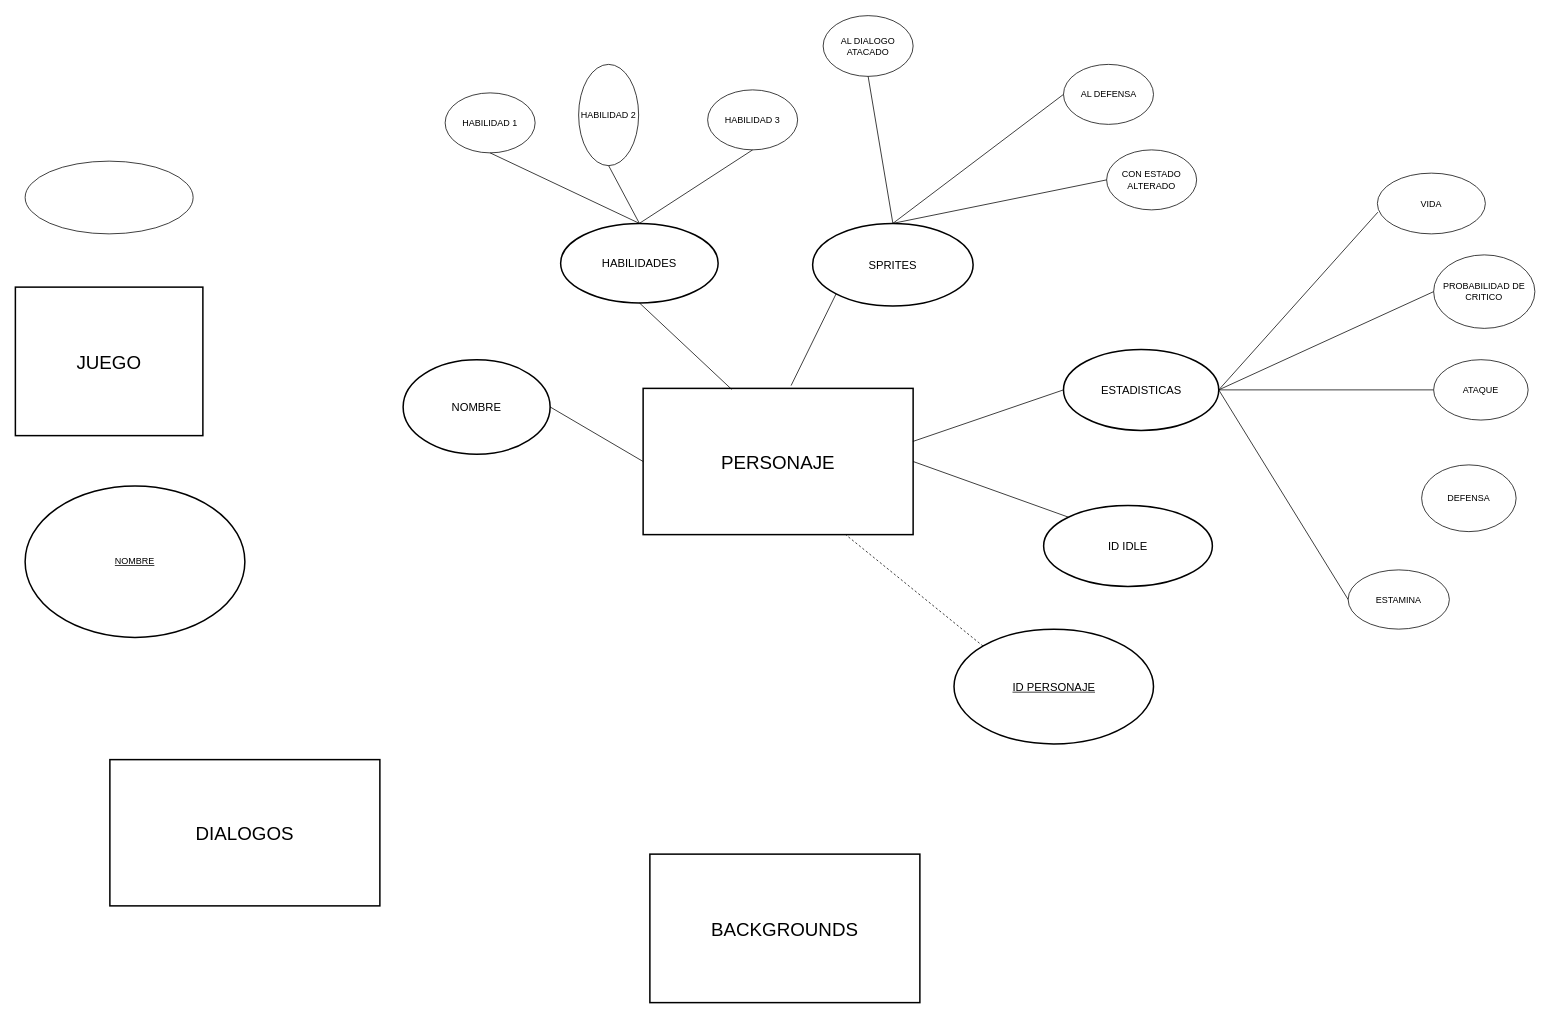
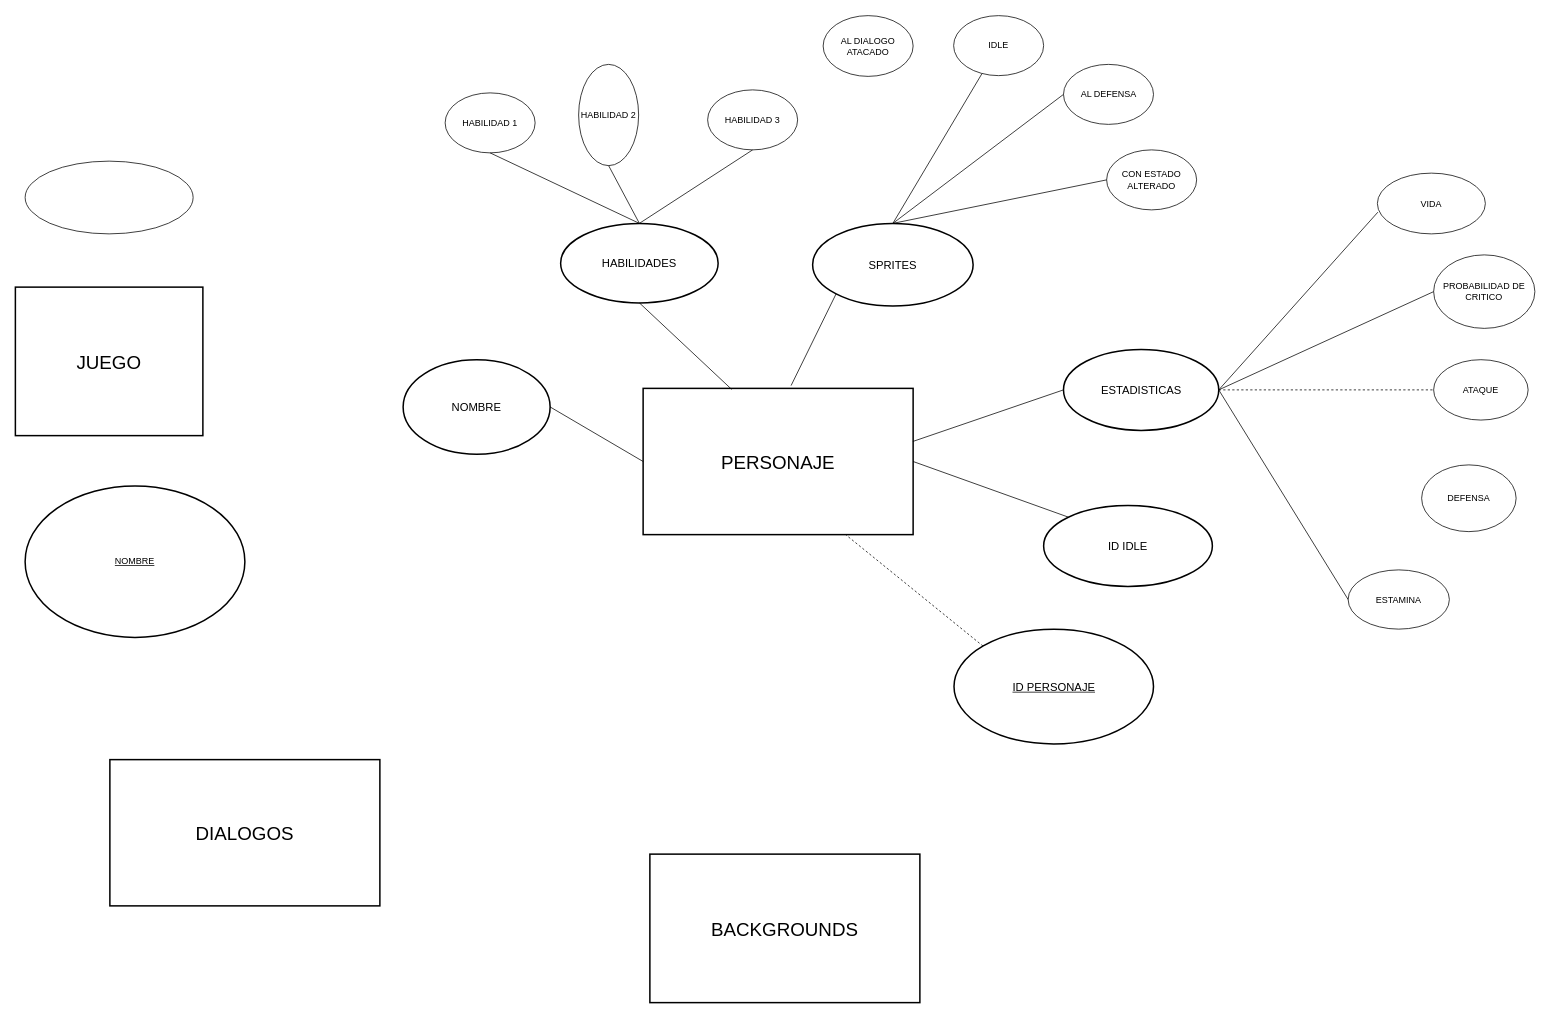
none -> (999, 45)
none -> (940, 145)
(880, 148) -> none
(1327, 390) -> (1327, 390)
